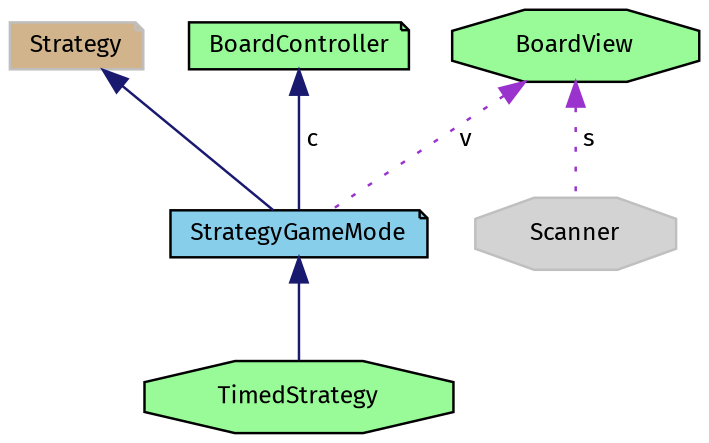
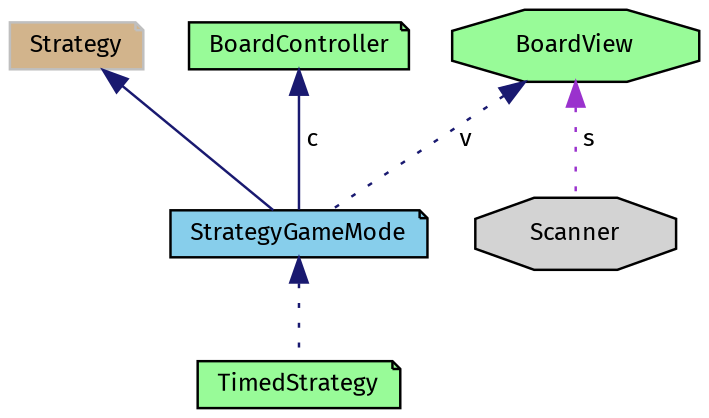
(418, 153) -> (418, 153)
(576, 234) -> (576, 234)
(299, 322) -> (299, 322)
(299, 397) -> (299, 385)
